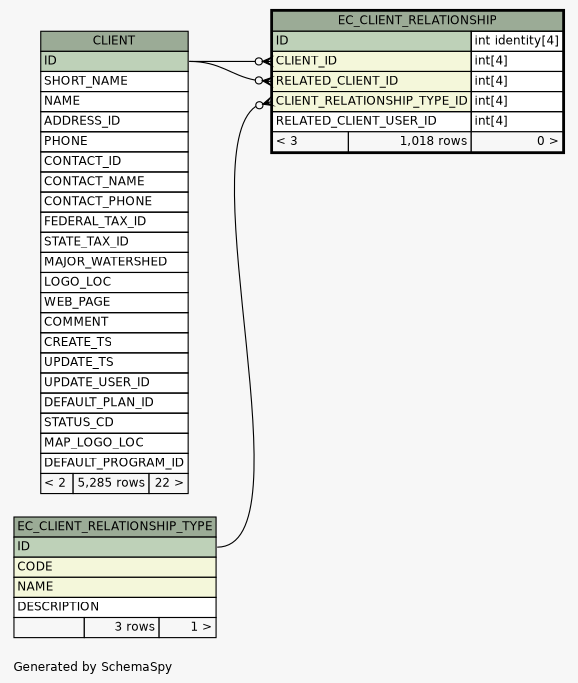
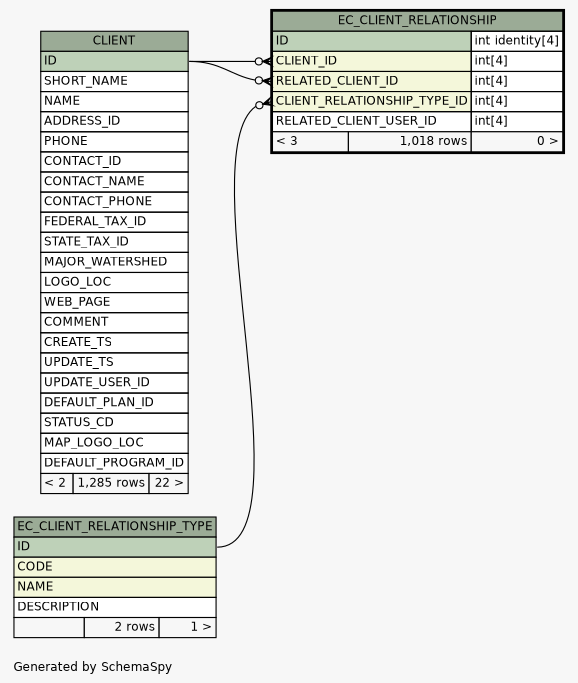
(112, 483) -> (112, 483)
(135, 627) -> (135, 627)
